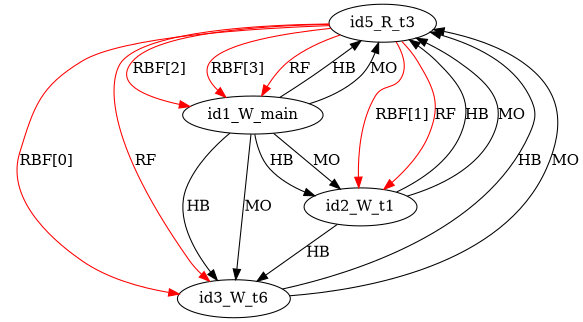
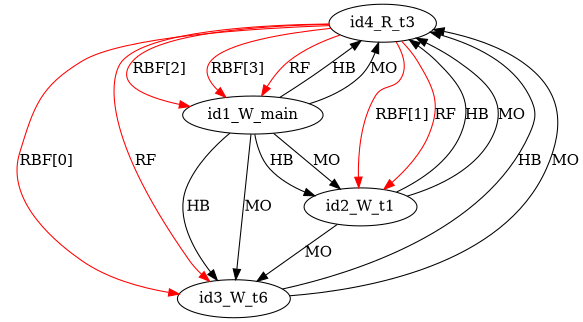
(383, 23) -> (383, 23)
(318, 253) -> (318, 253)
